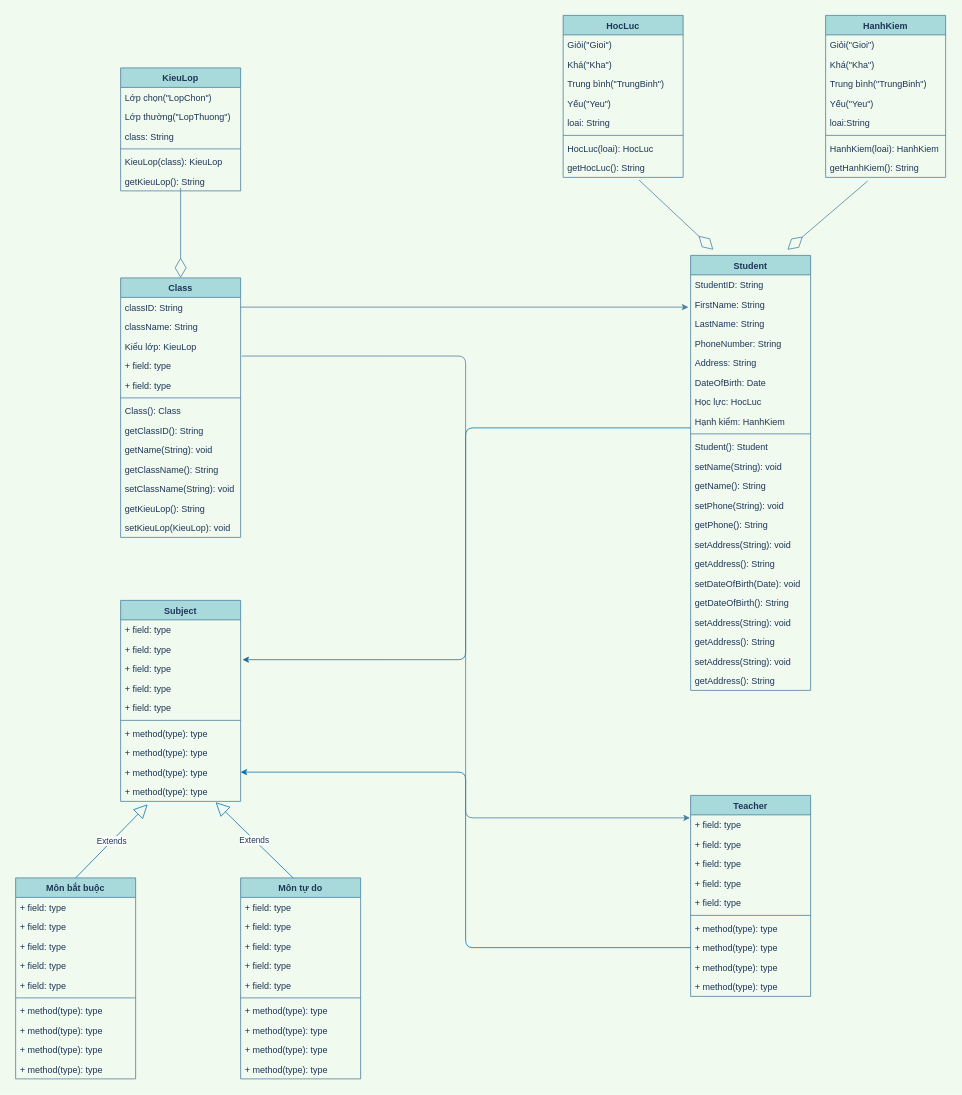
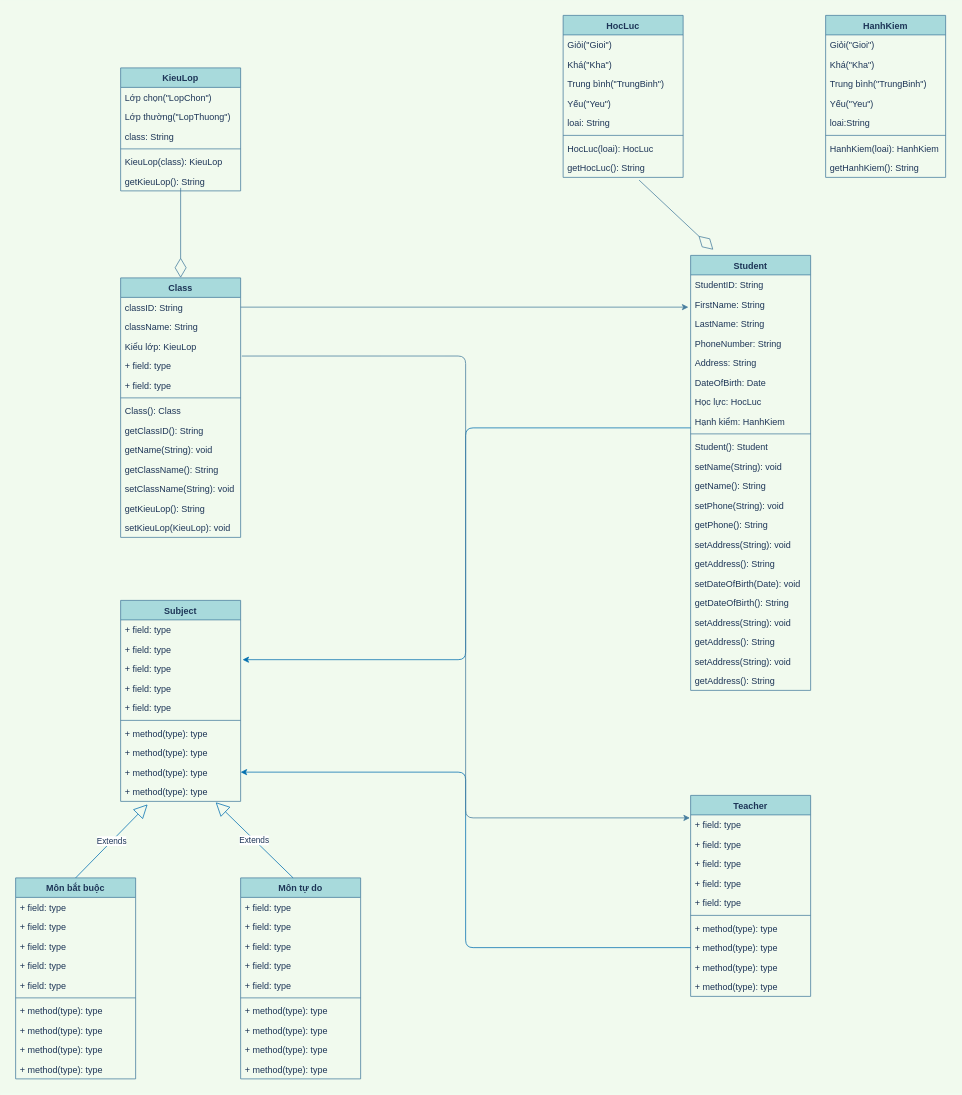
(835, 209) -> none
